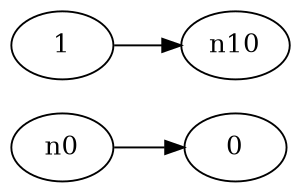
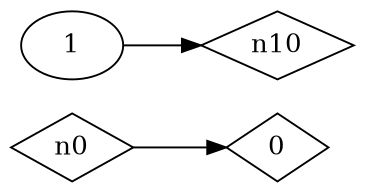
(236, 45) -> (277, 45)
(62, 147) -> (72, 147)
(236, 147) -> (277, 147)
